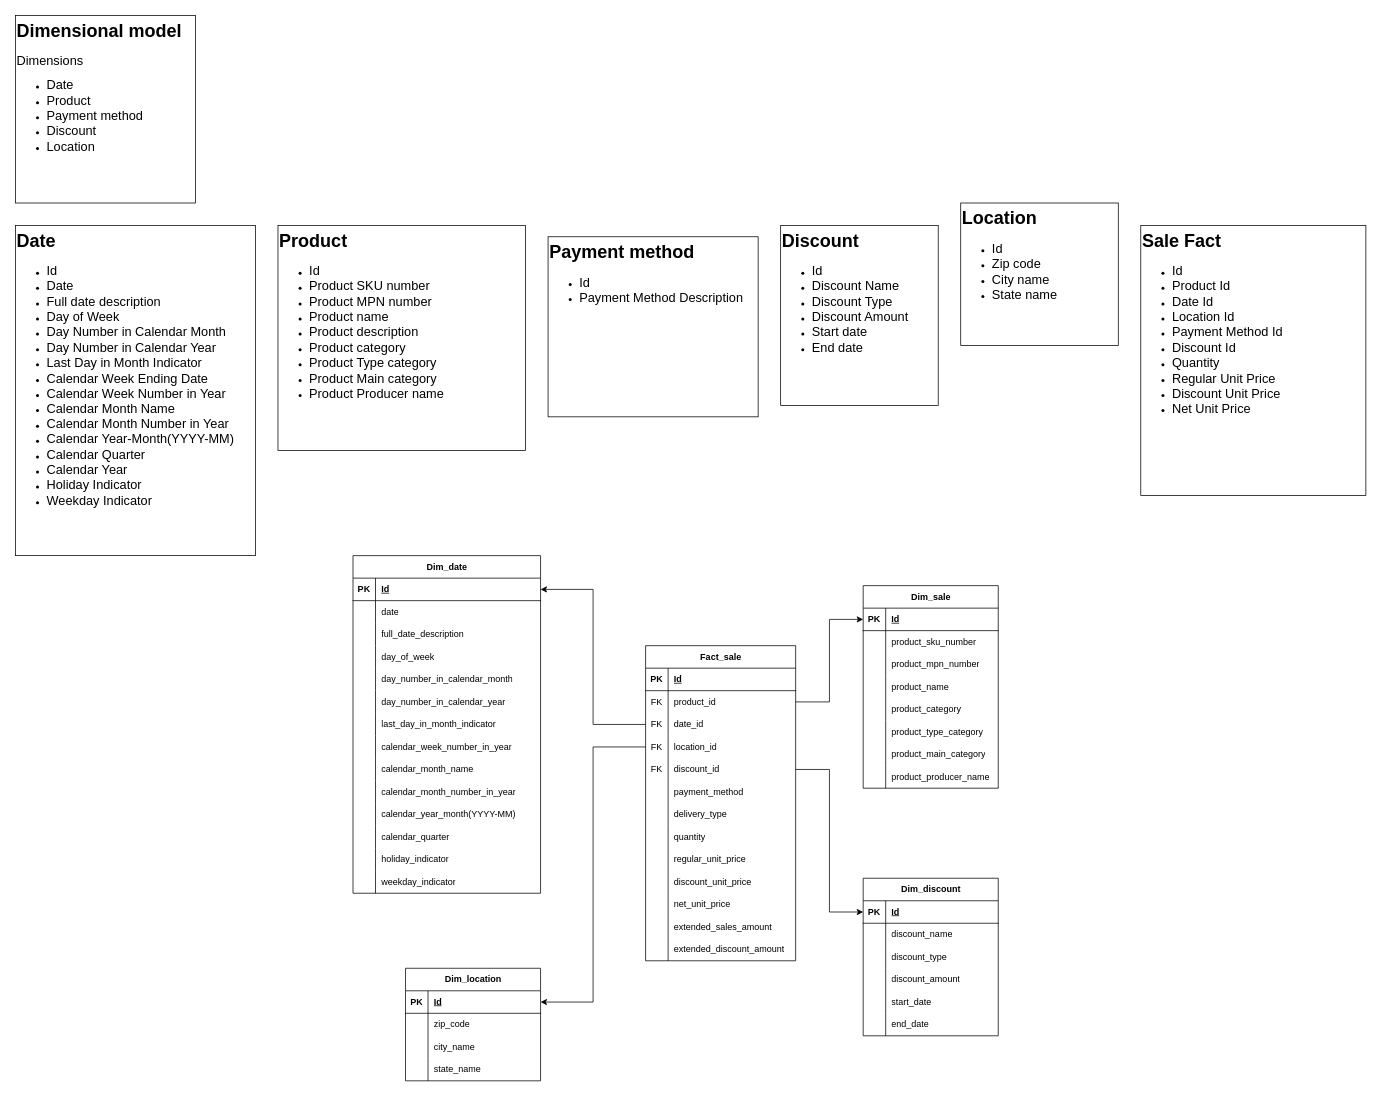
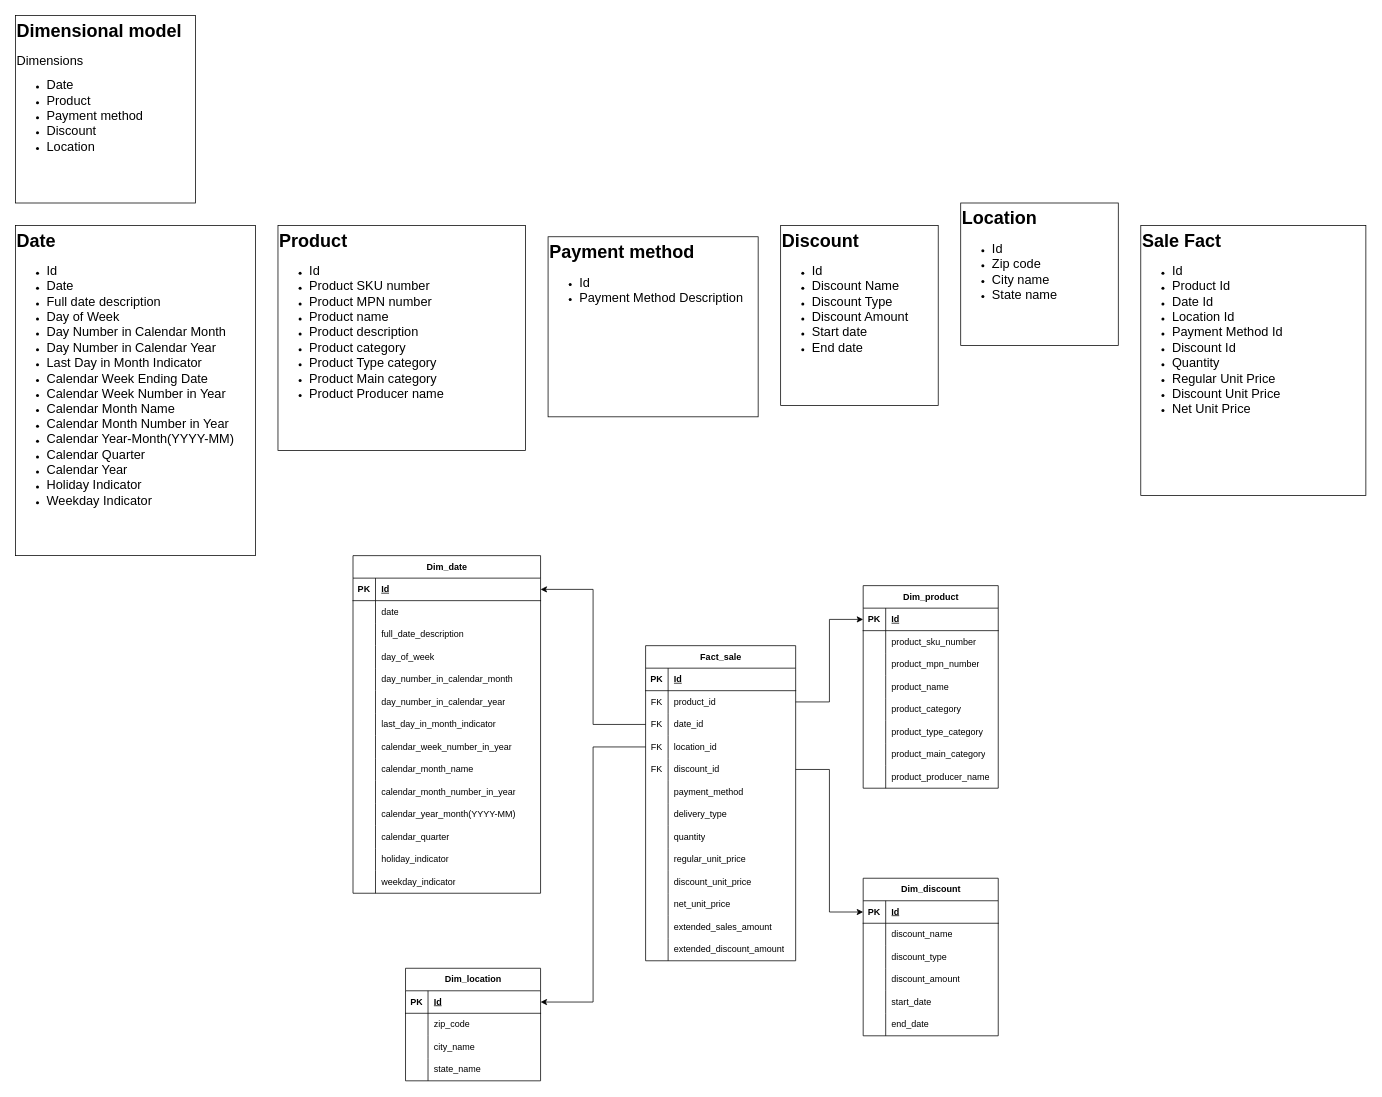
(931, 597) -> (931, 597)
